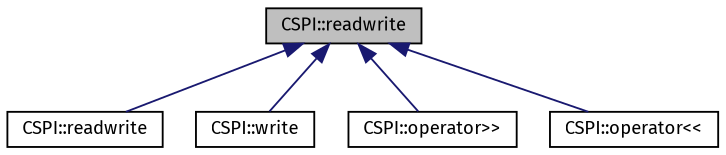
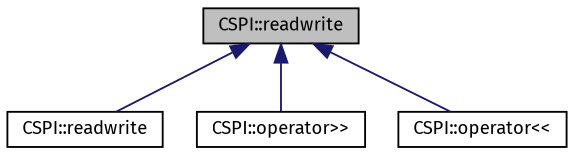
(255, 129) -> none
